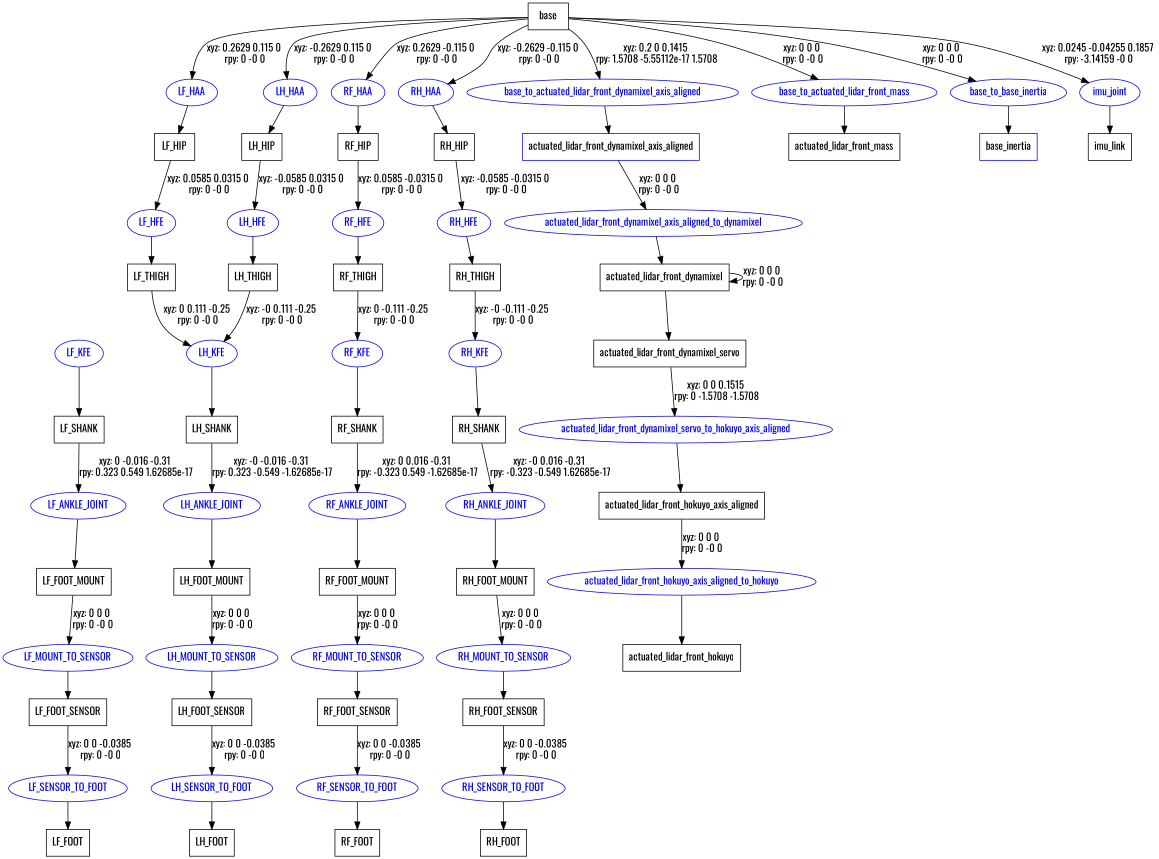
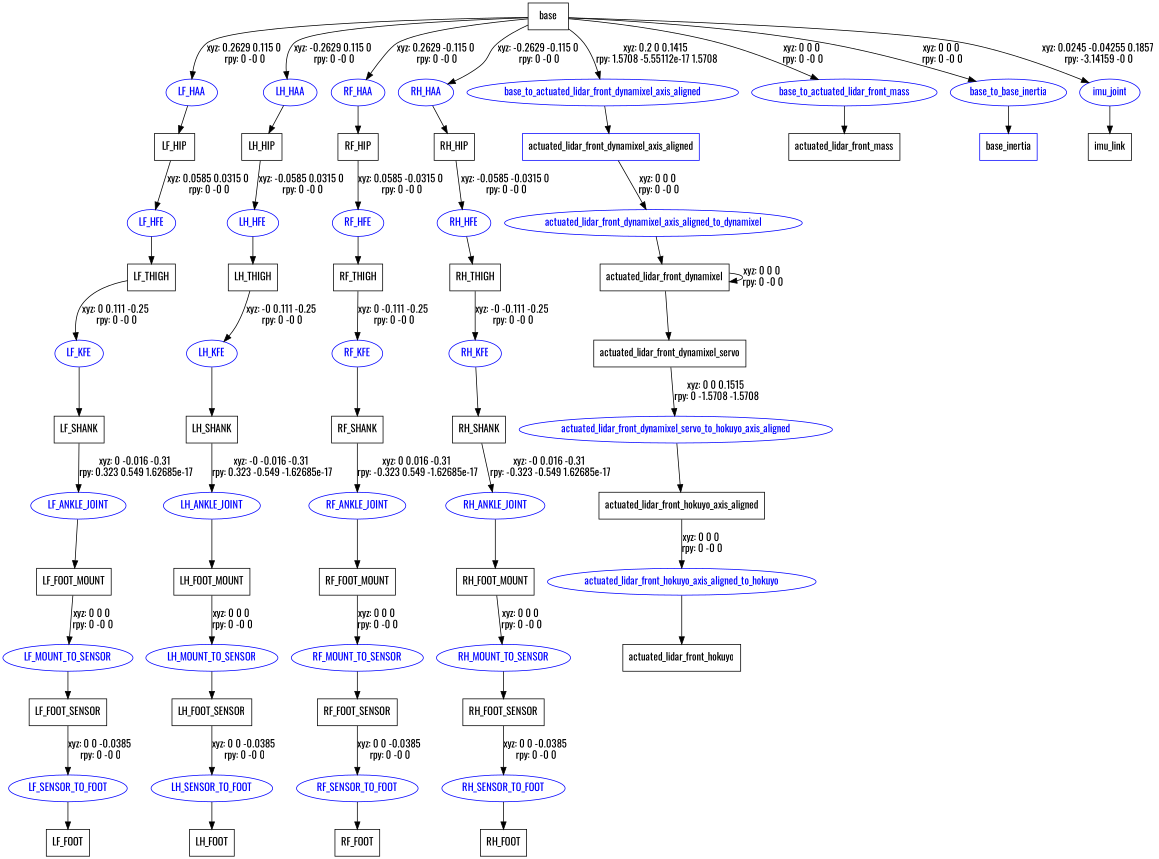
(160, 322) -> (90, 296)
